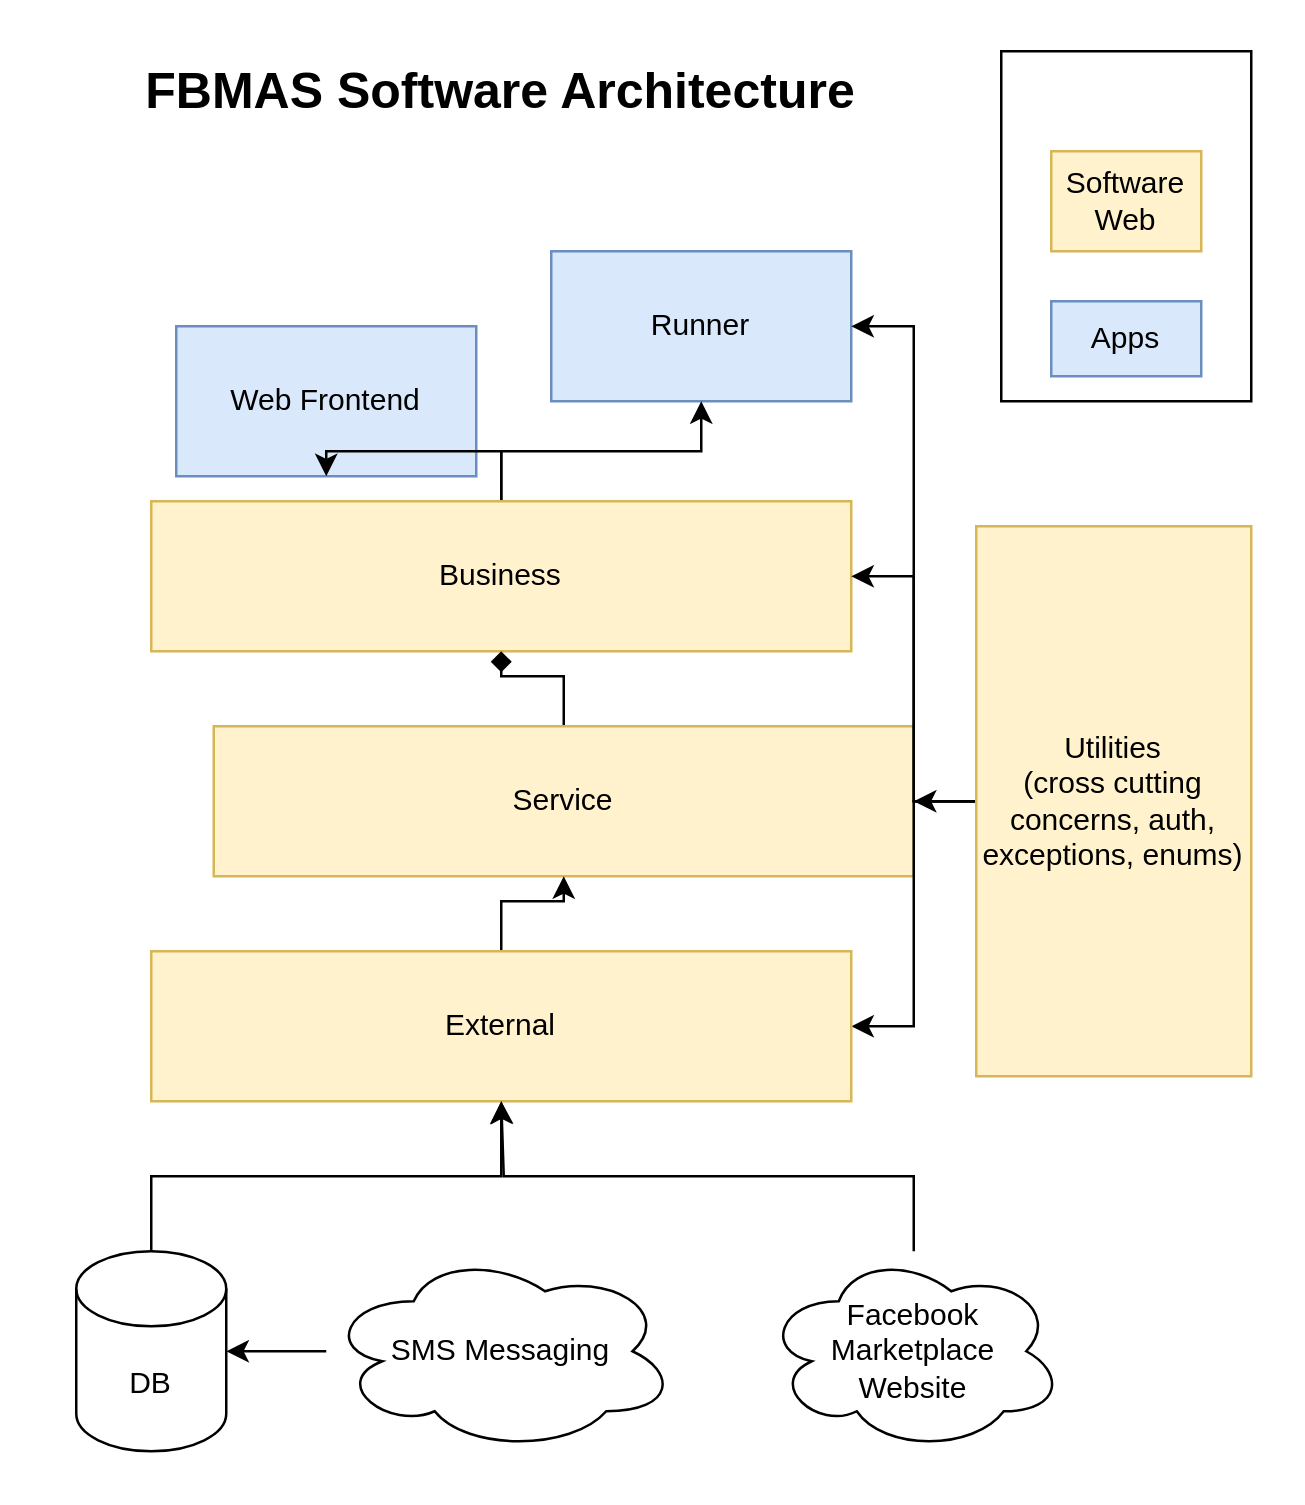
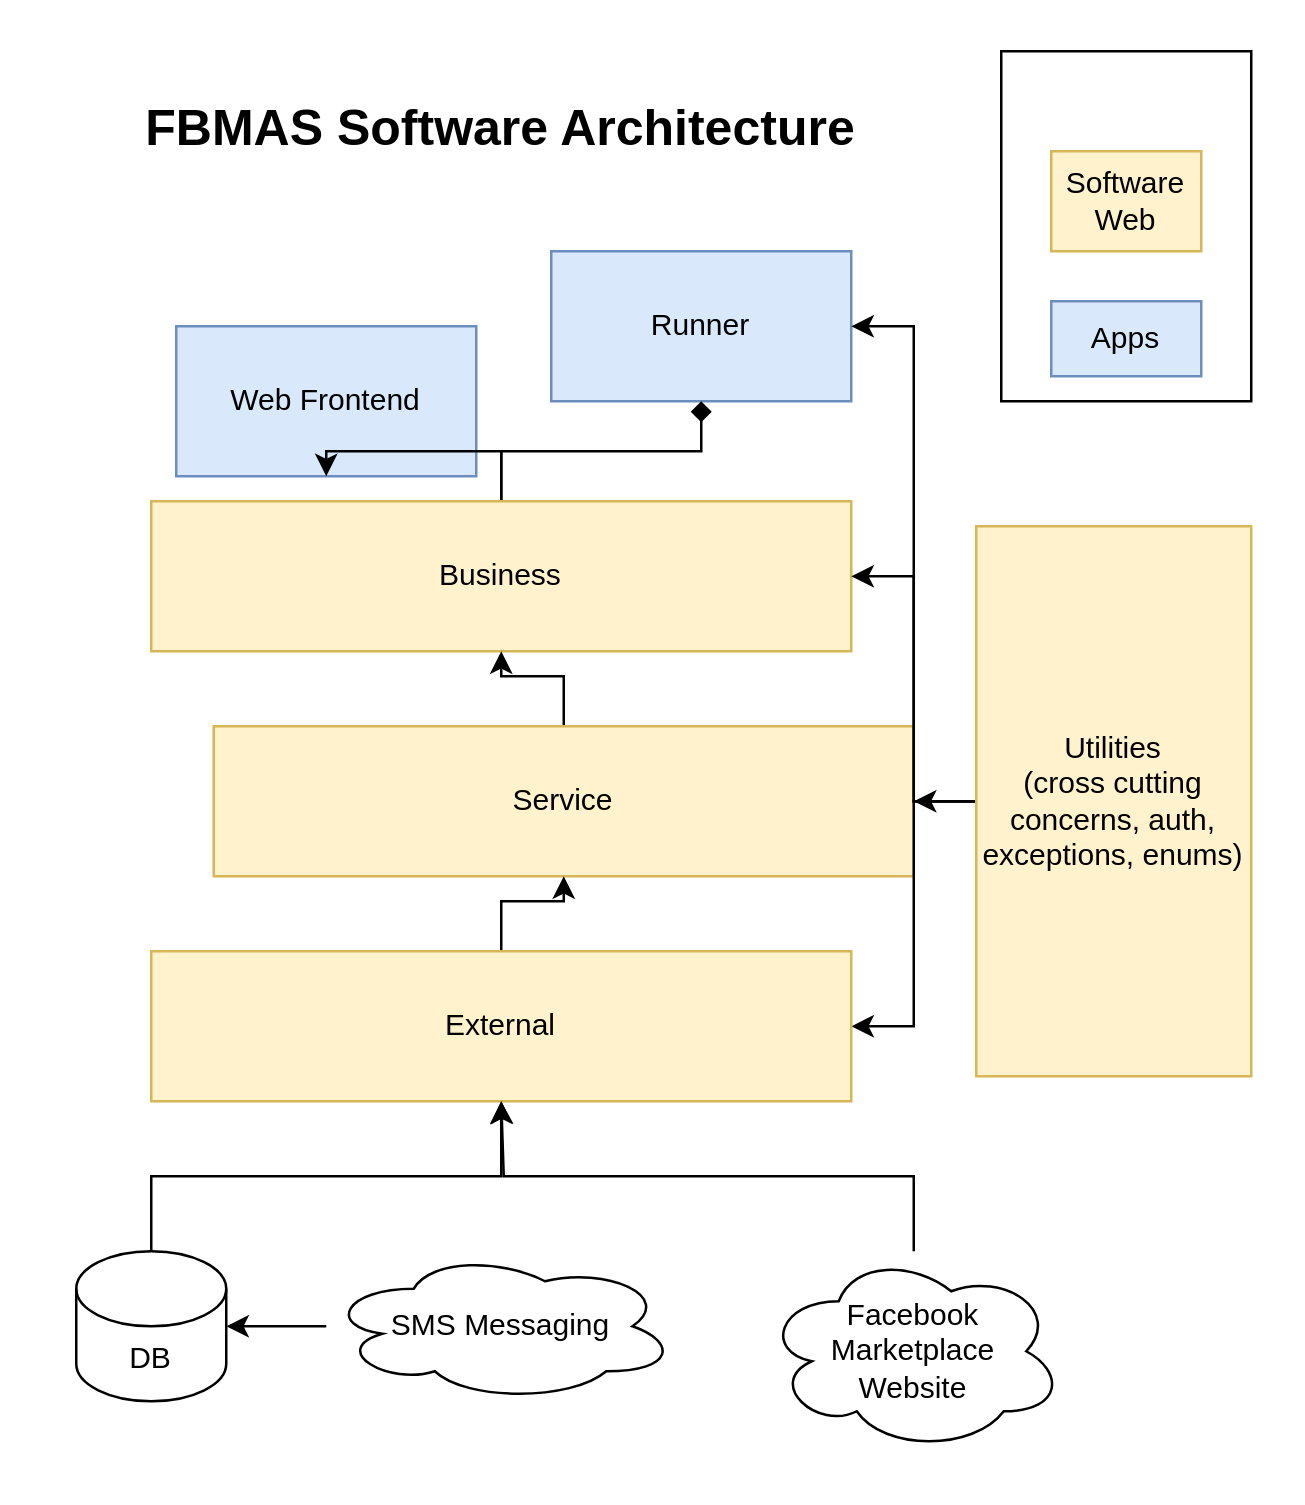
(501, 89) -> (501, 126)
(701, 420) -> (701, 422)
(501, 672) -> (501, 670)
(151, 1351) -> (151, 1326)
(501, 1351) -> (501, 1326)
